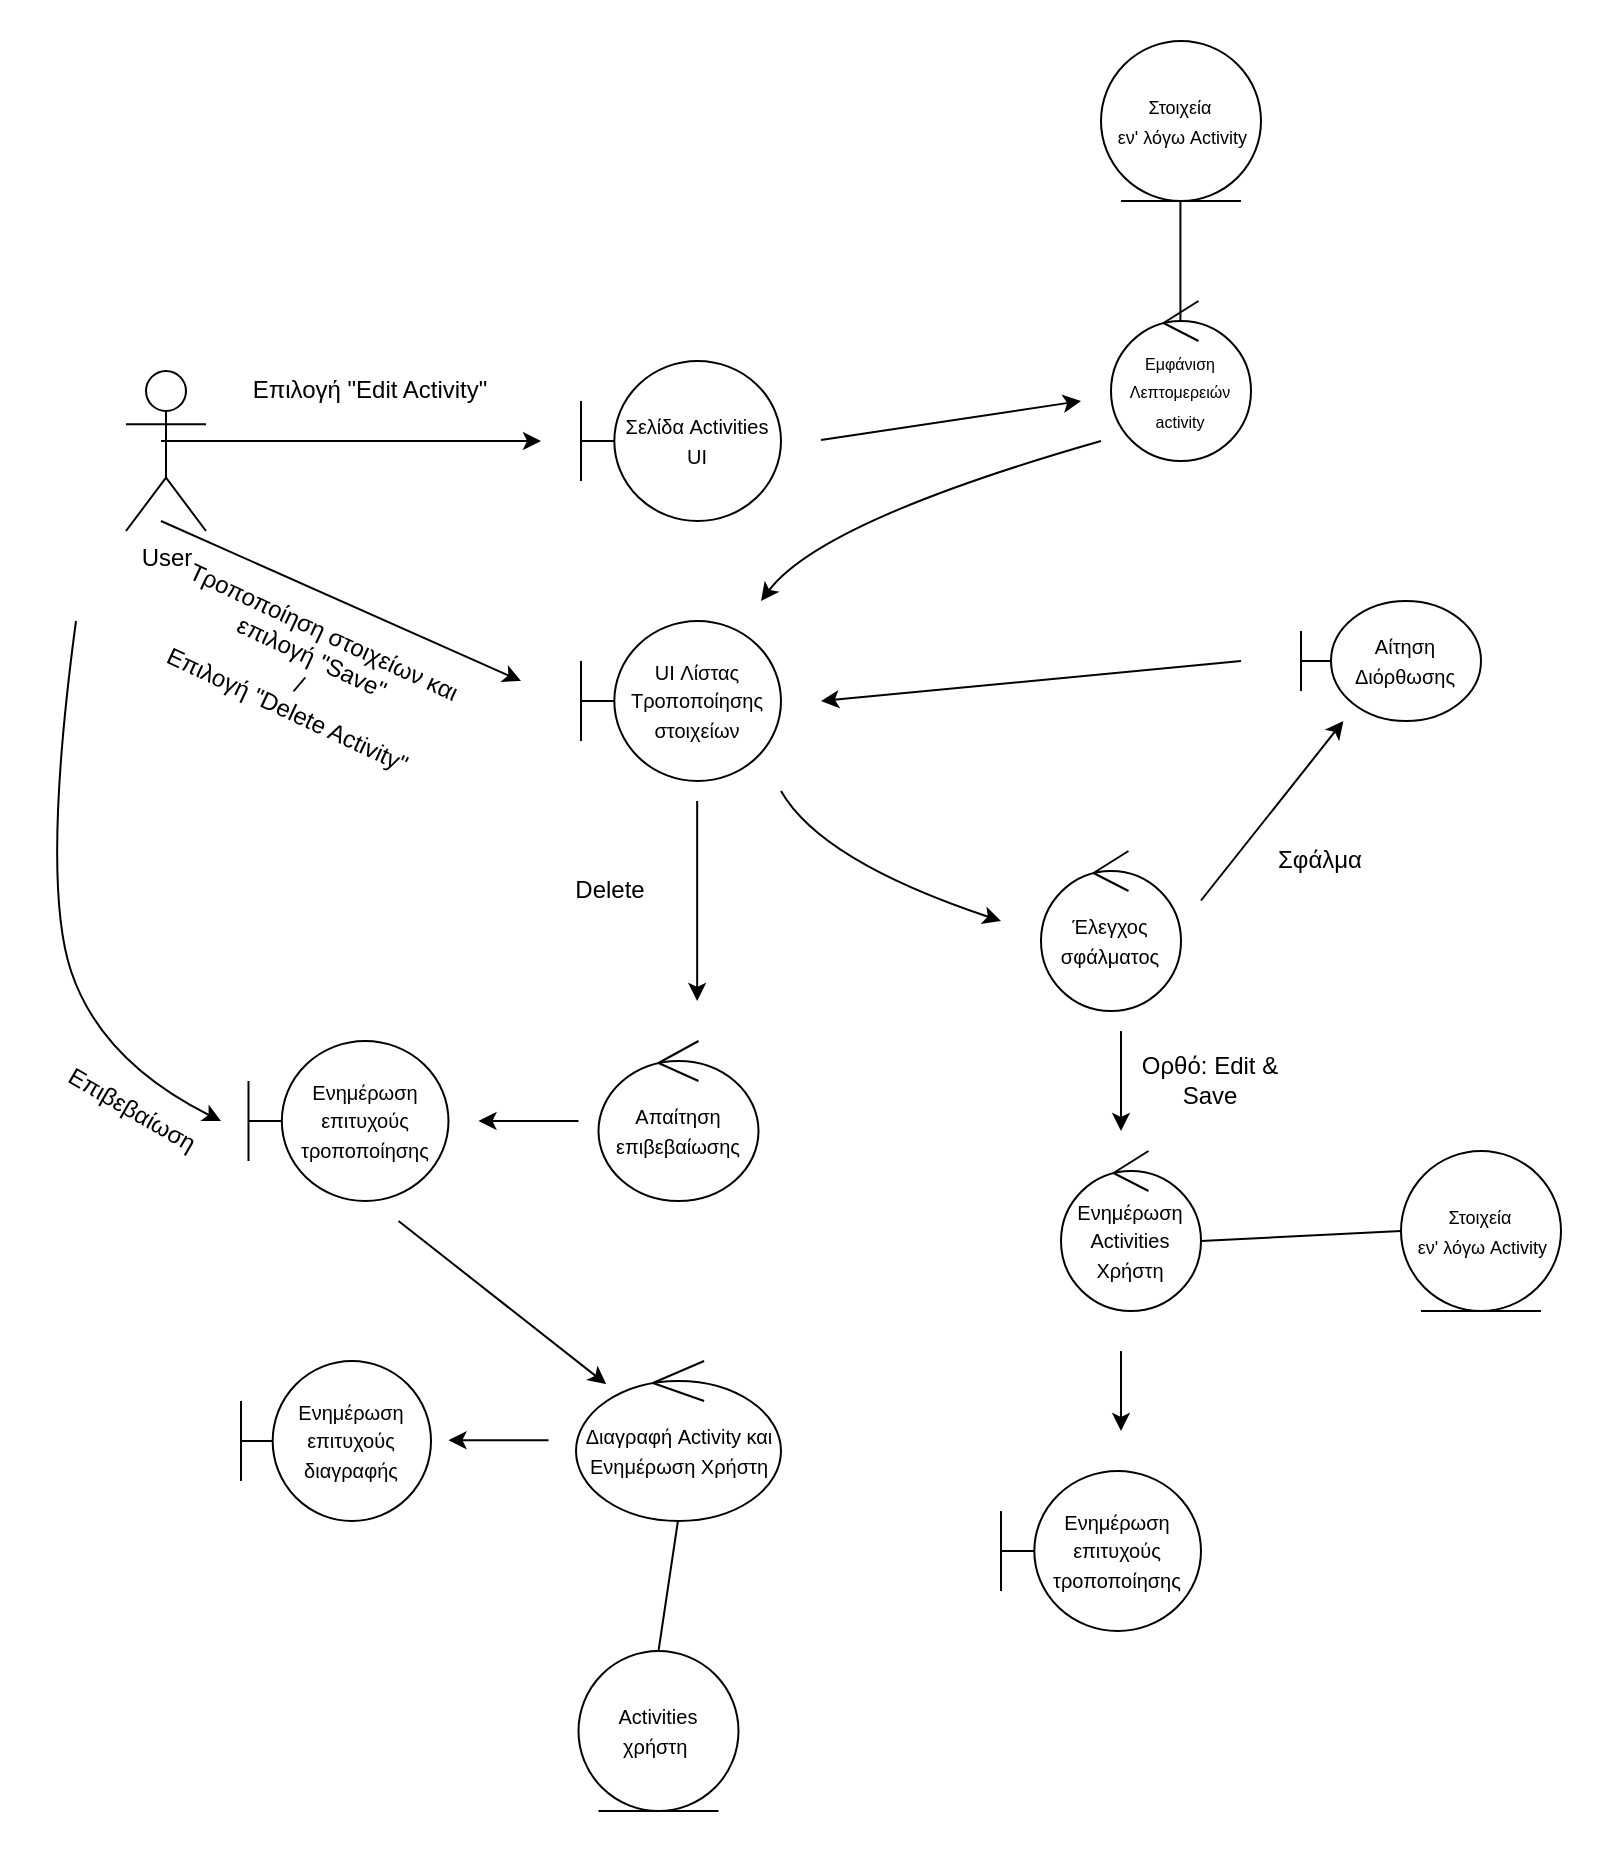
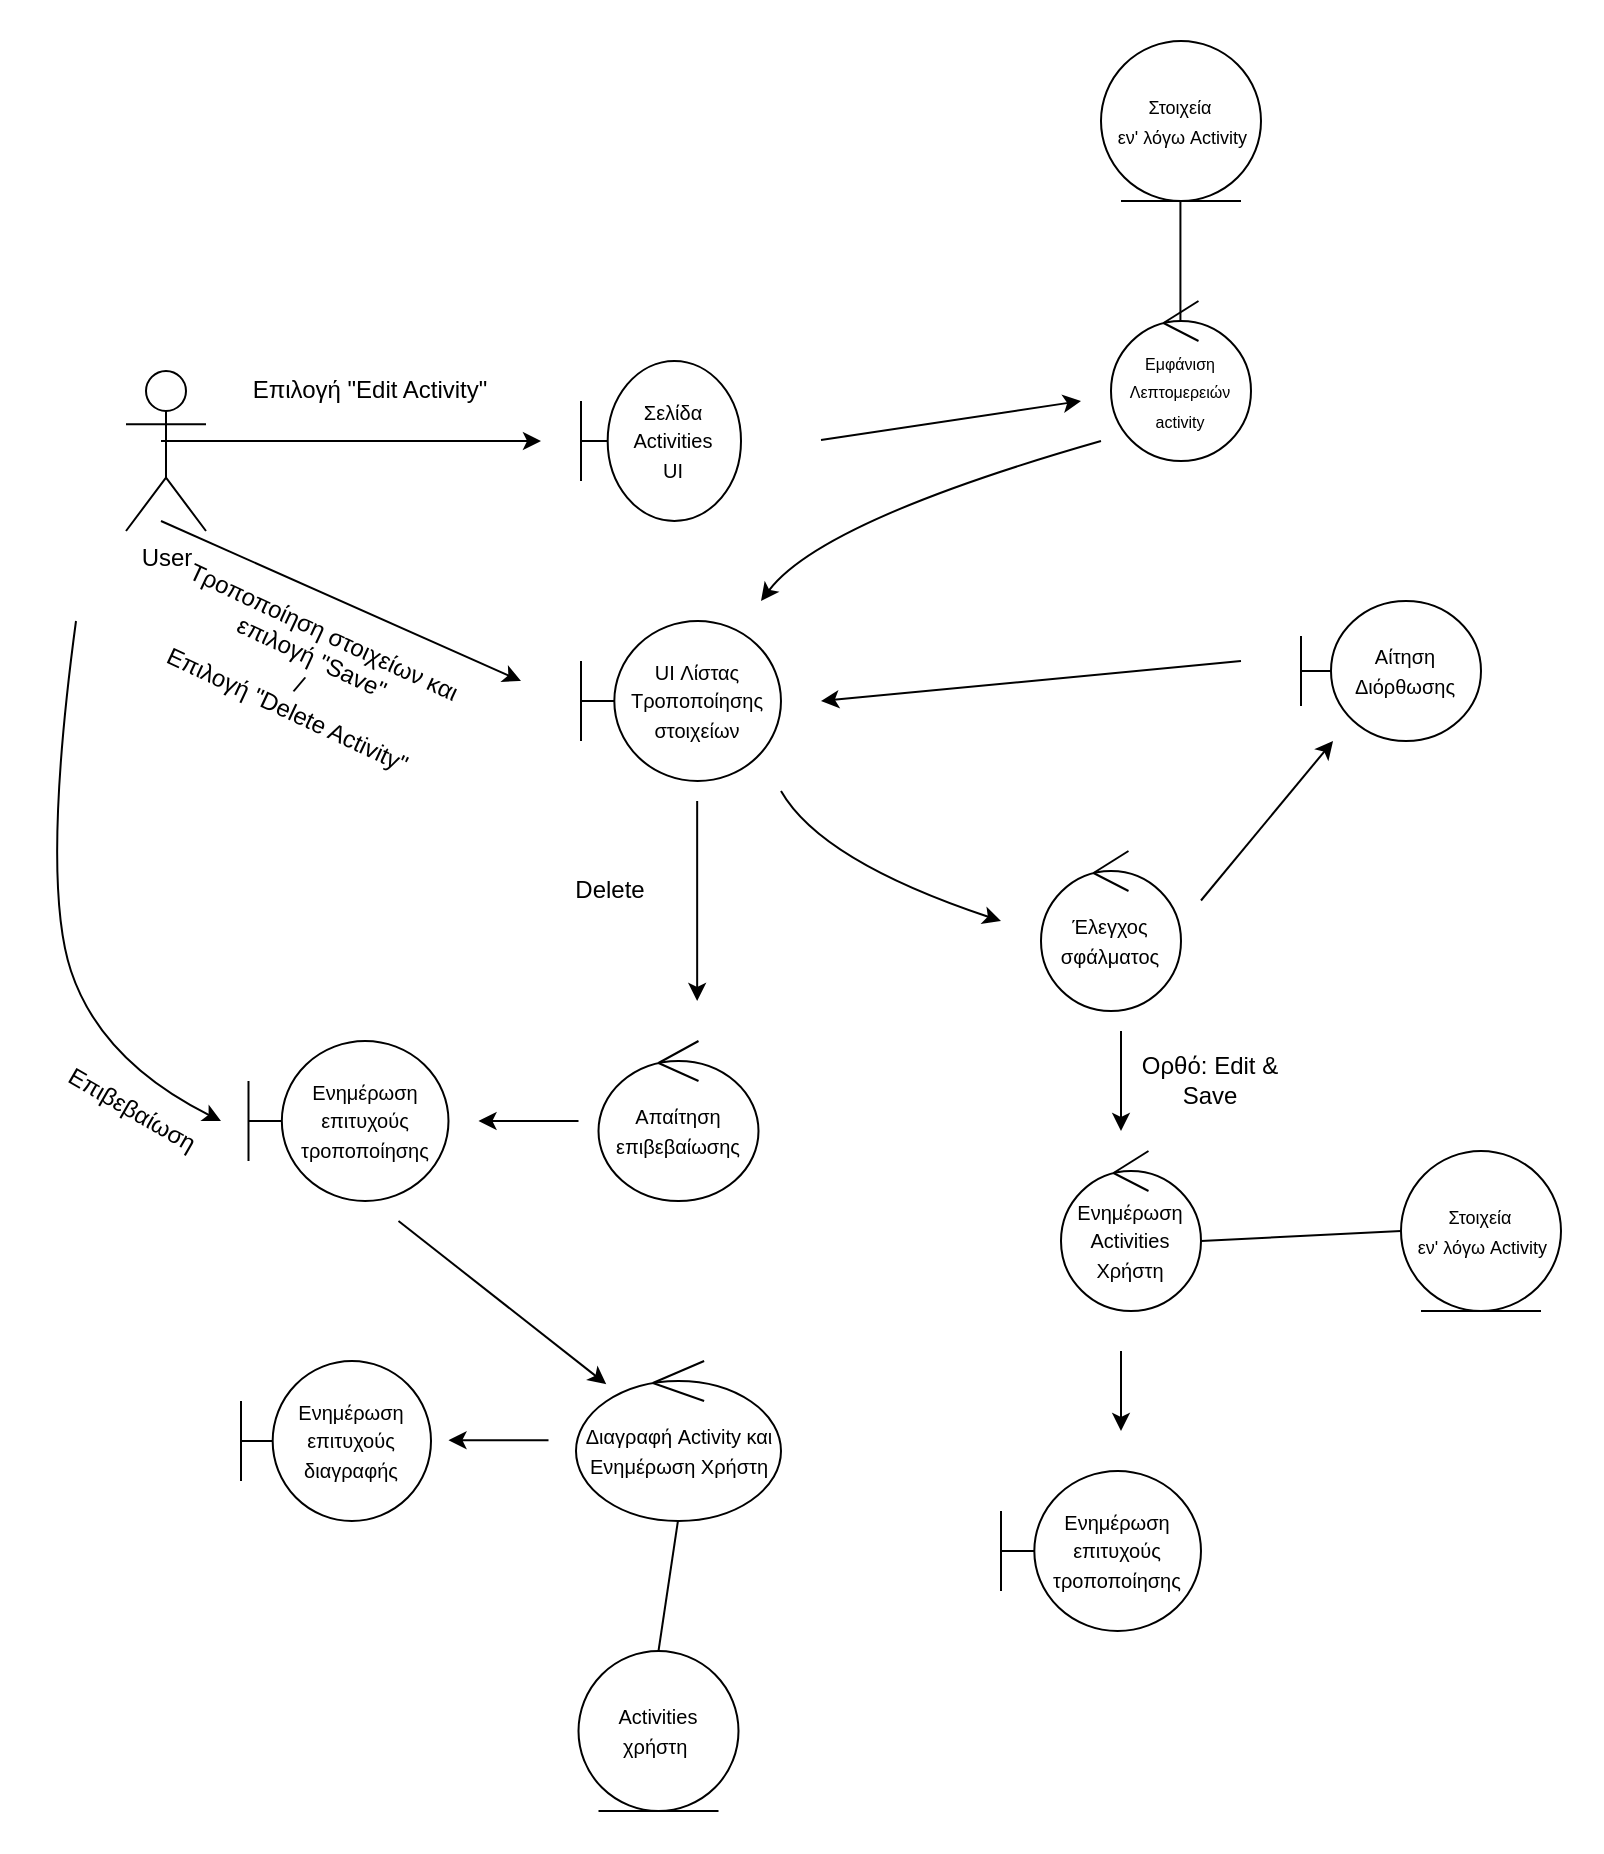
(681, 441) -> (661, 441)
(1391, 661) -> (1391, 671)
(1321, 861) -> none
